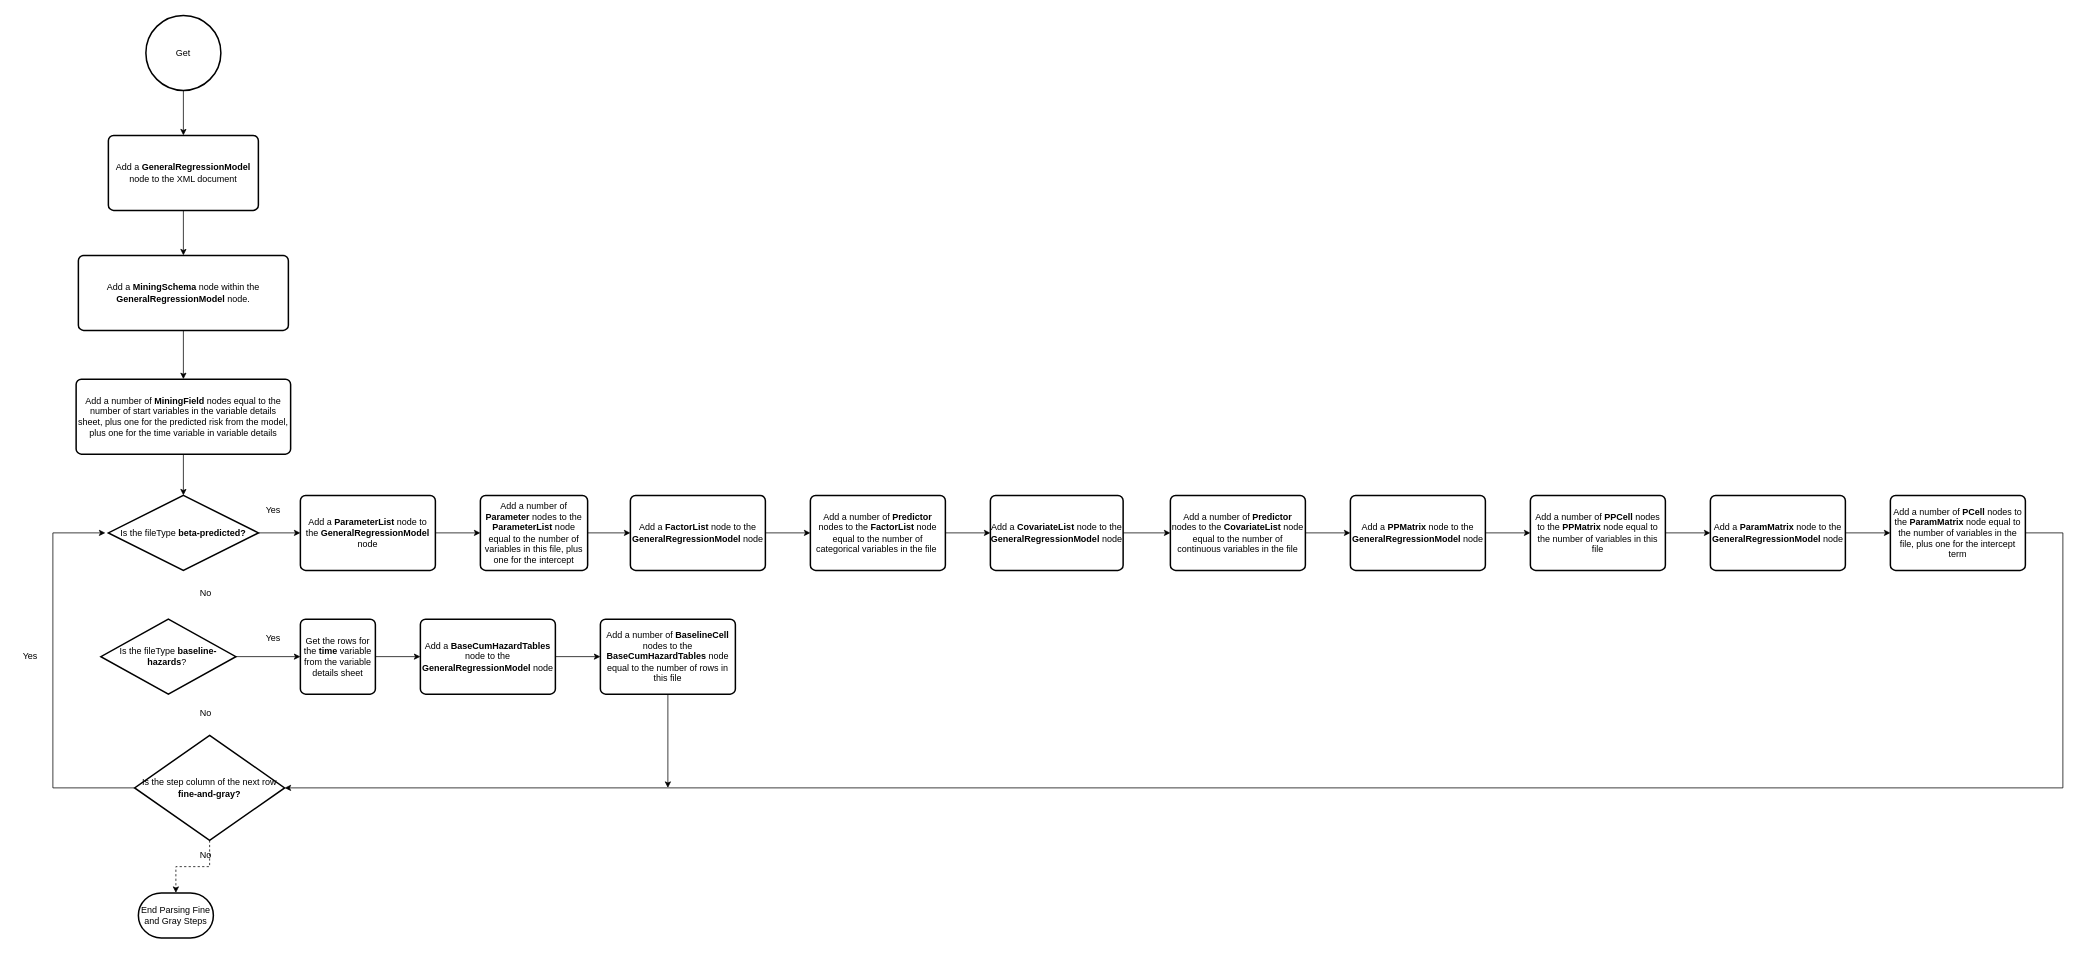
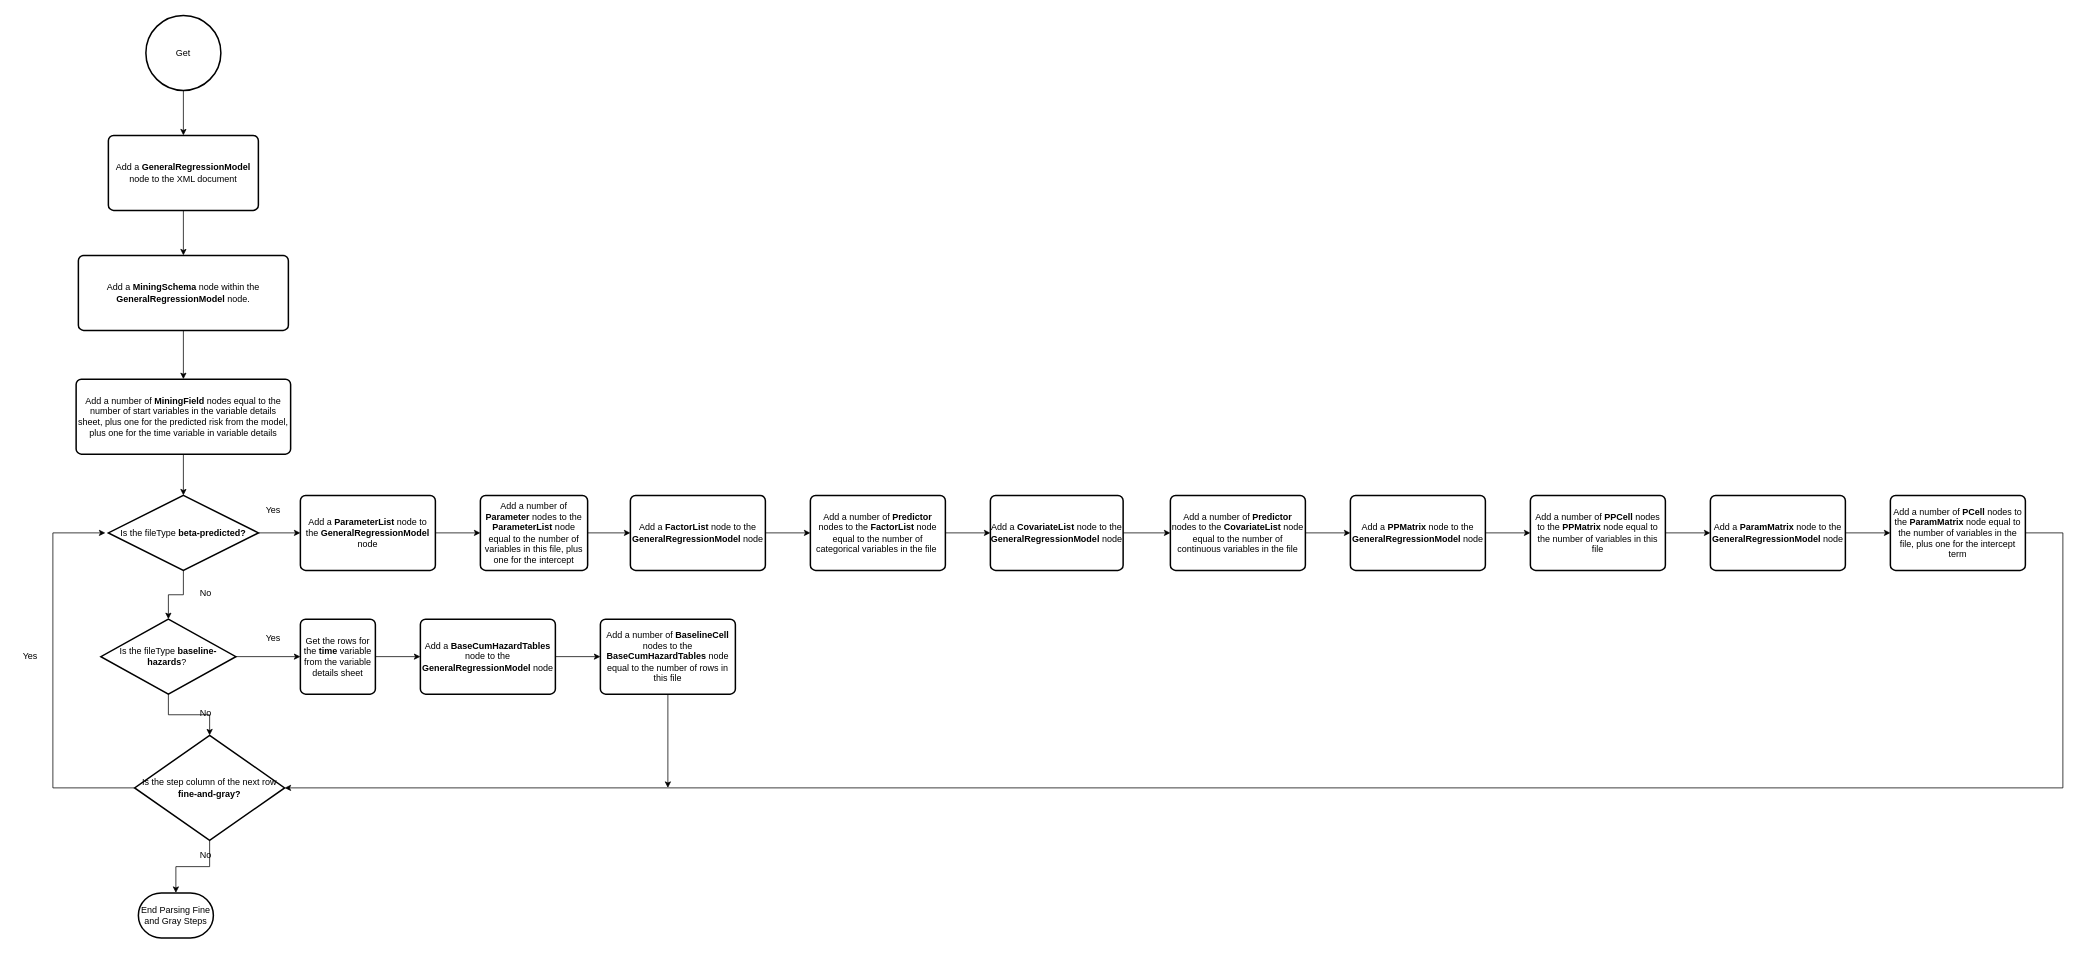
none -> (178, 595)
none -> (186, 715)
(195, 867) -> (195, 867)
